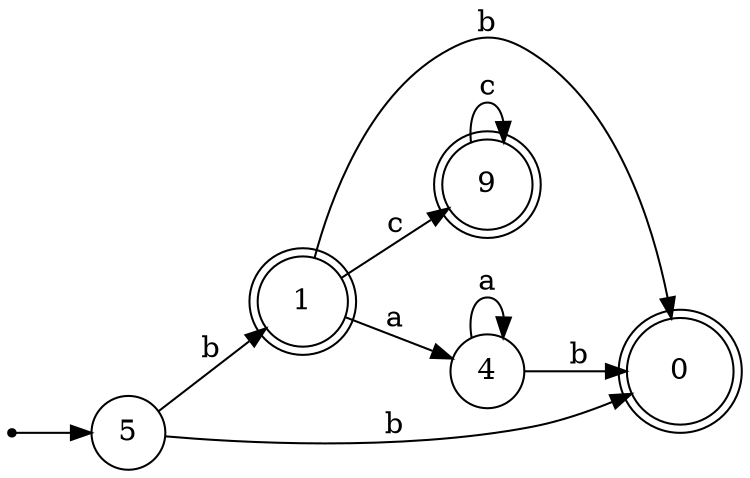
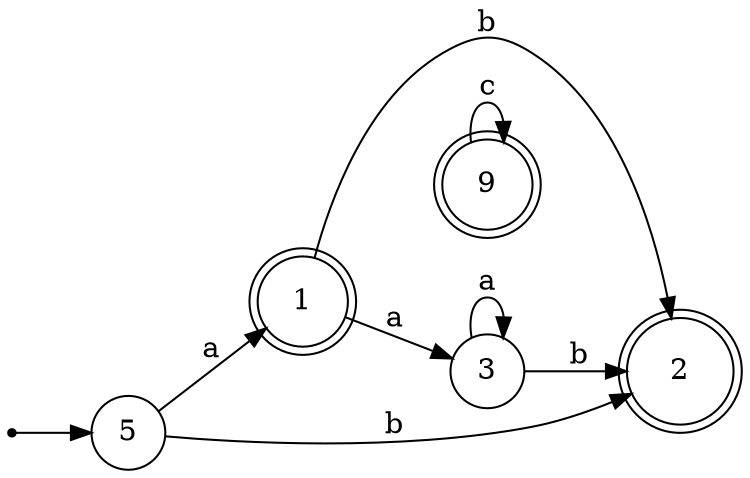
(386, 249) -> none
(211, 350) -> (211, 350)
(487, 371) -> (487, 371)
(680, 371) -> (680, 371)
